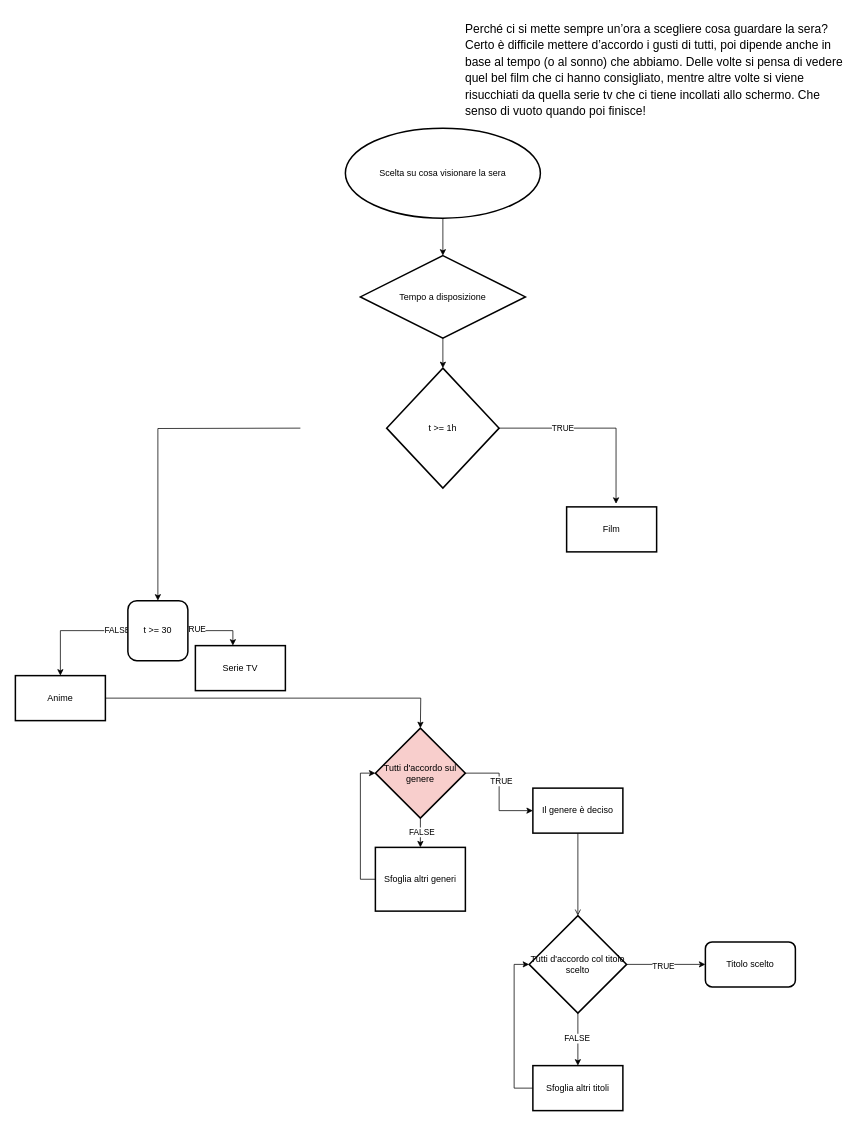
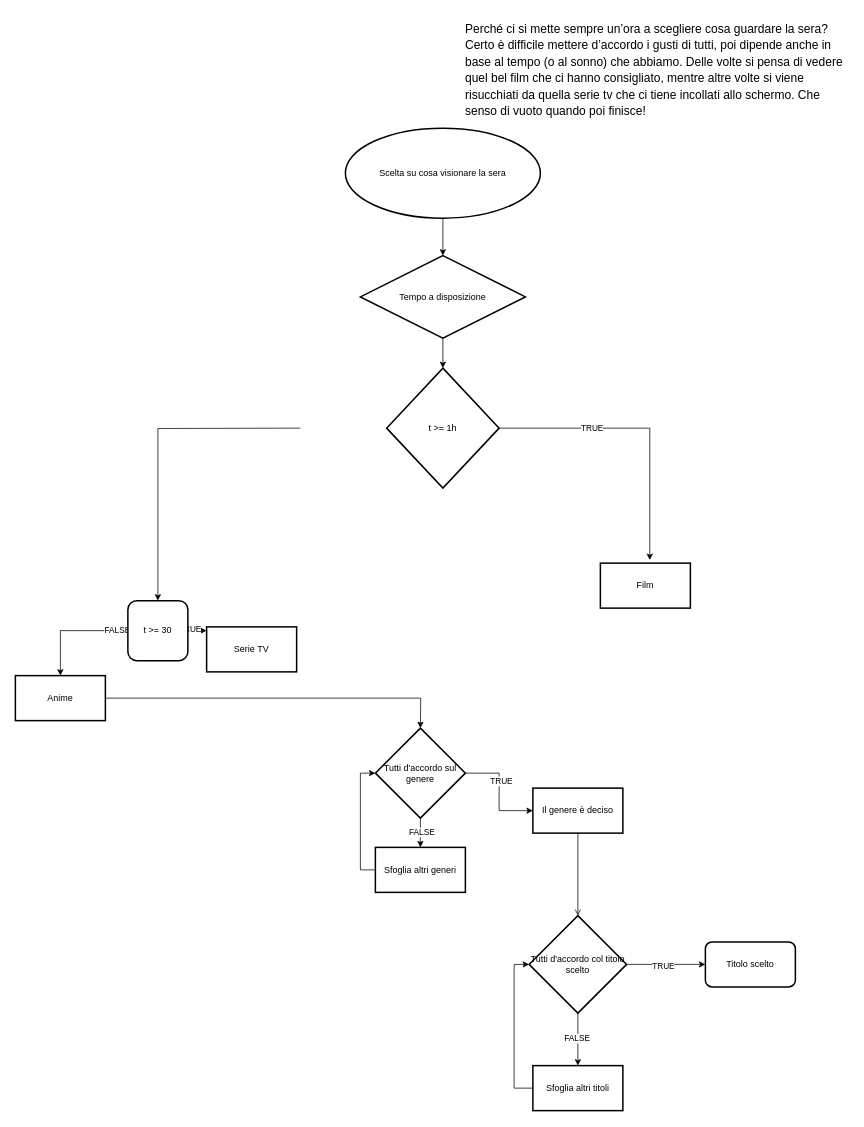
(612, 529) -> (645, 585)
(240, 668) -> (252, 649)
(420, 773) -> (420, 773)
(420, 879) -> (420, 870)
